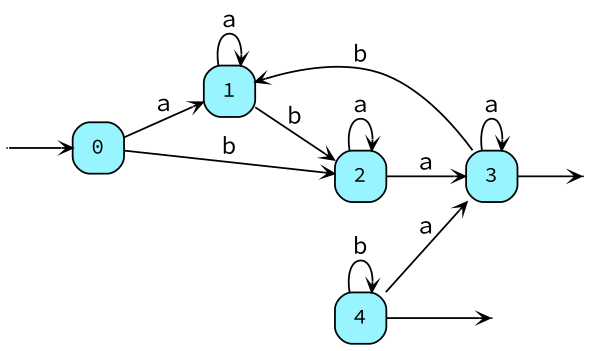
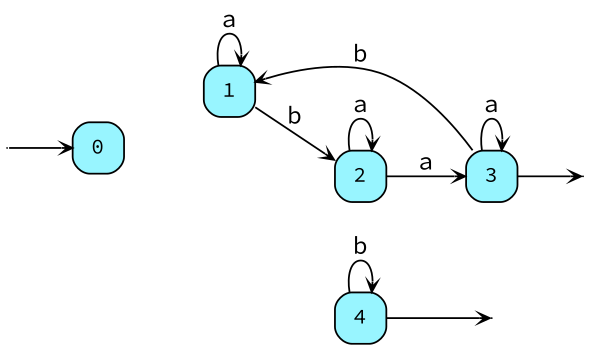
(158, 122) -> none
(224, 162) -> none
(423, 251) -> none
